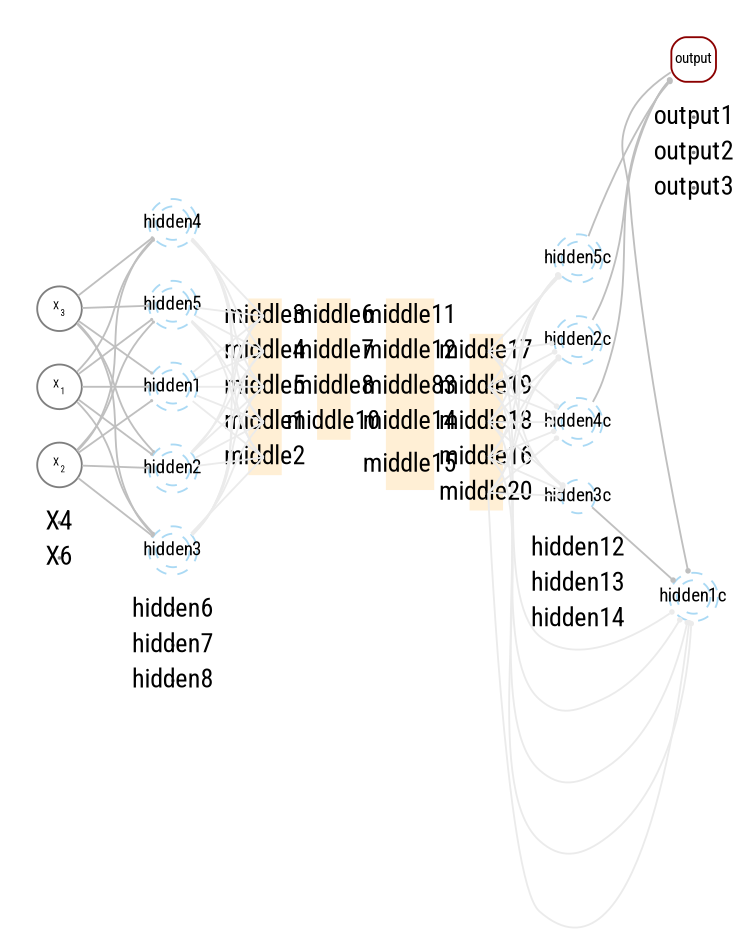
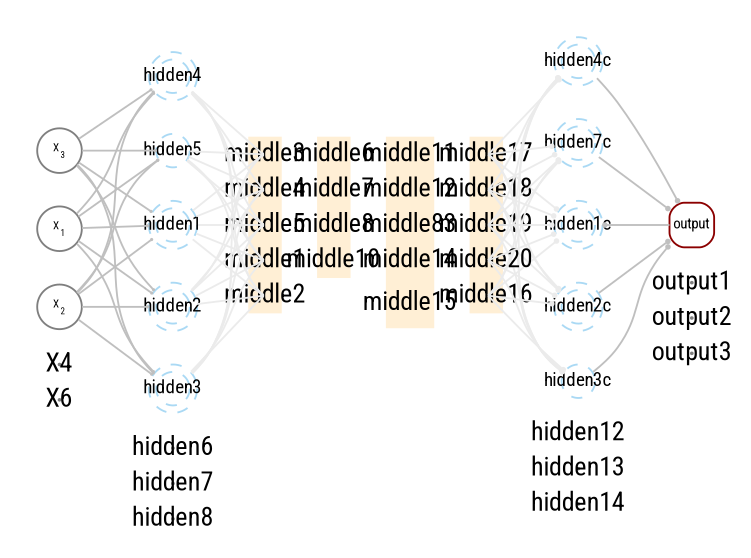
(578, 259) -> (578, 143)
(173, 305) -> (173, 151)
(632, 543) -> (635, 313)
